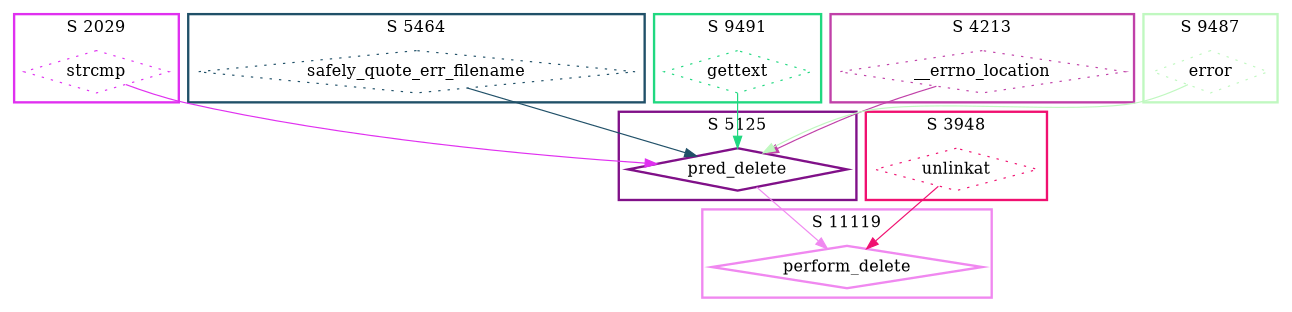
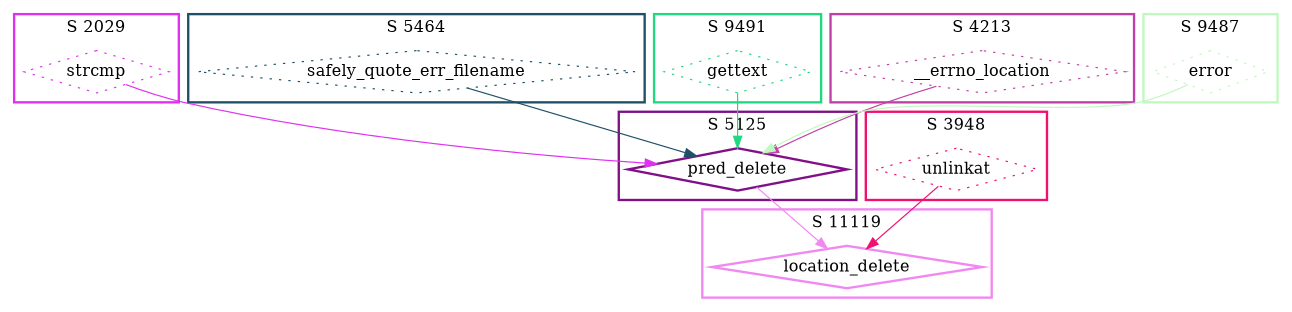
(847, 267) -> (847, 267)
